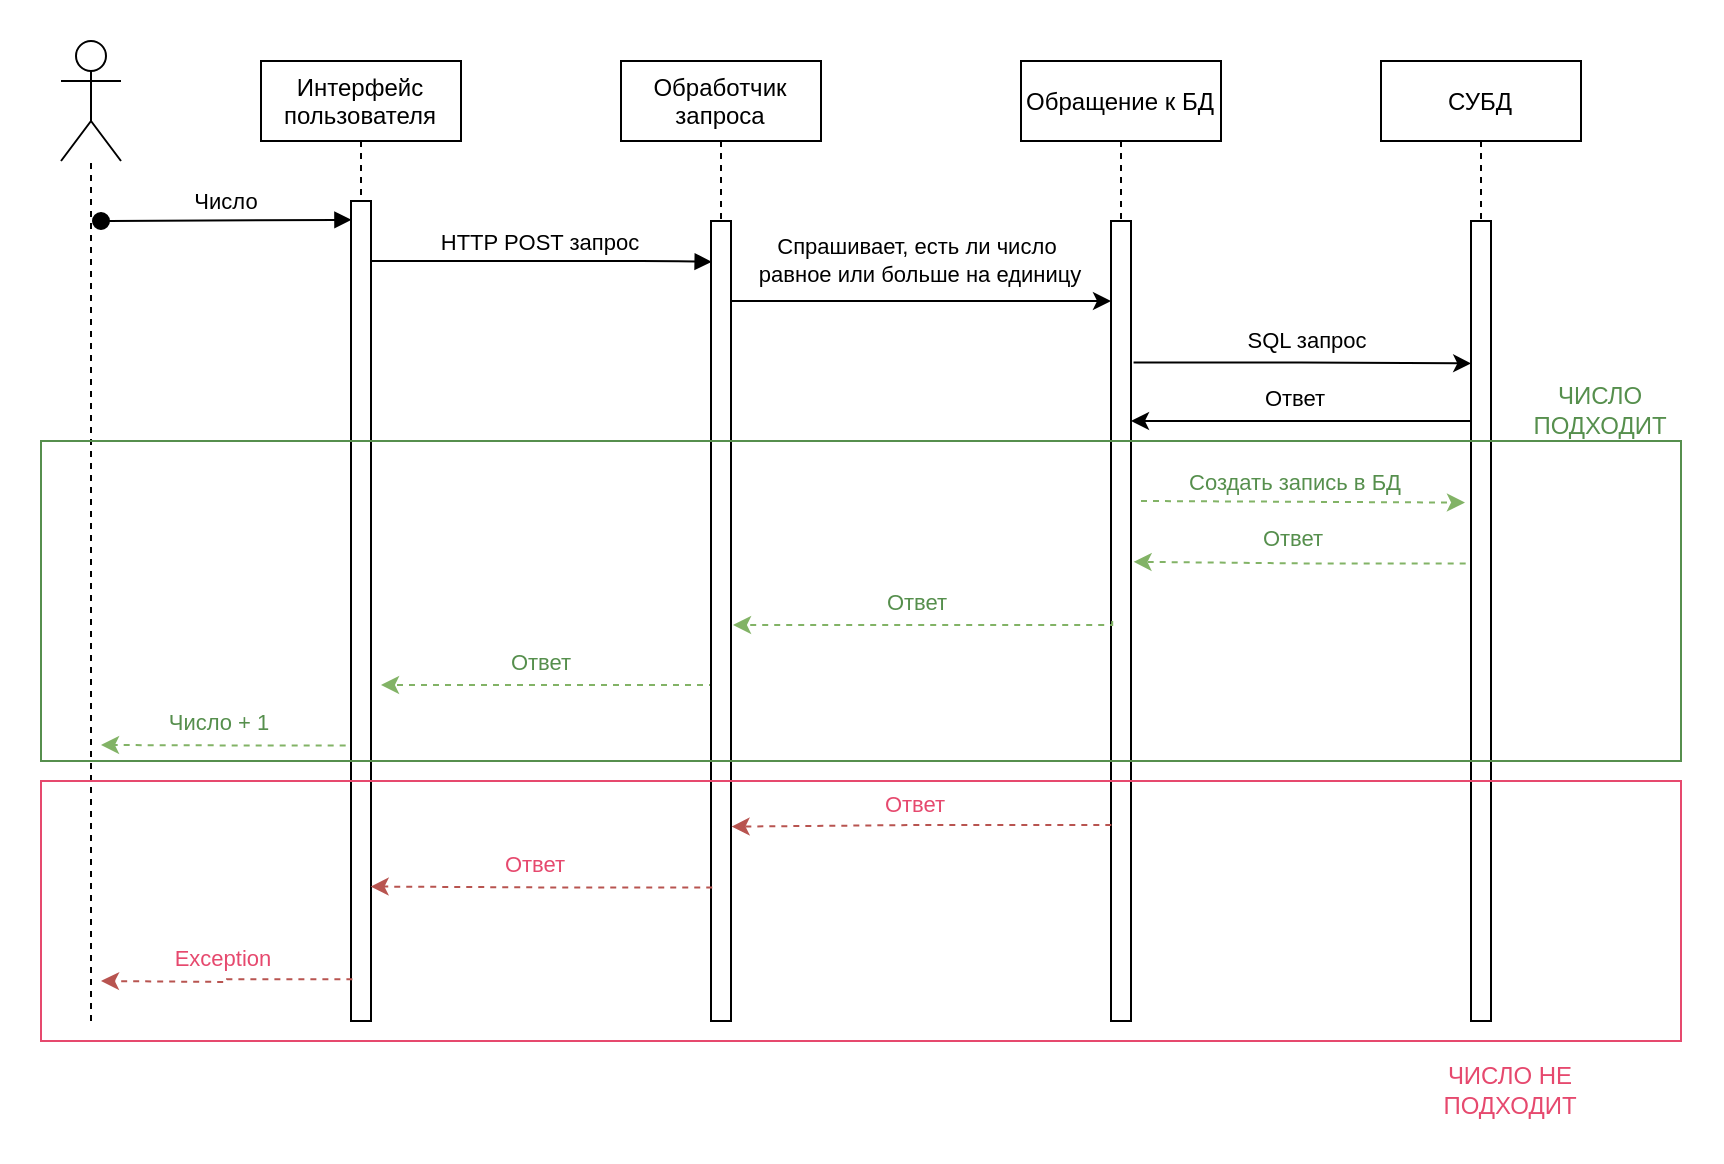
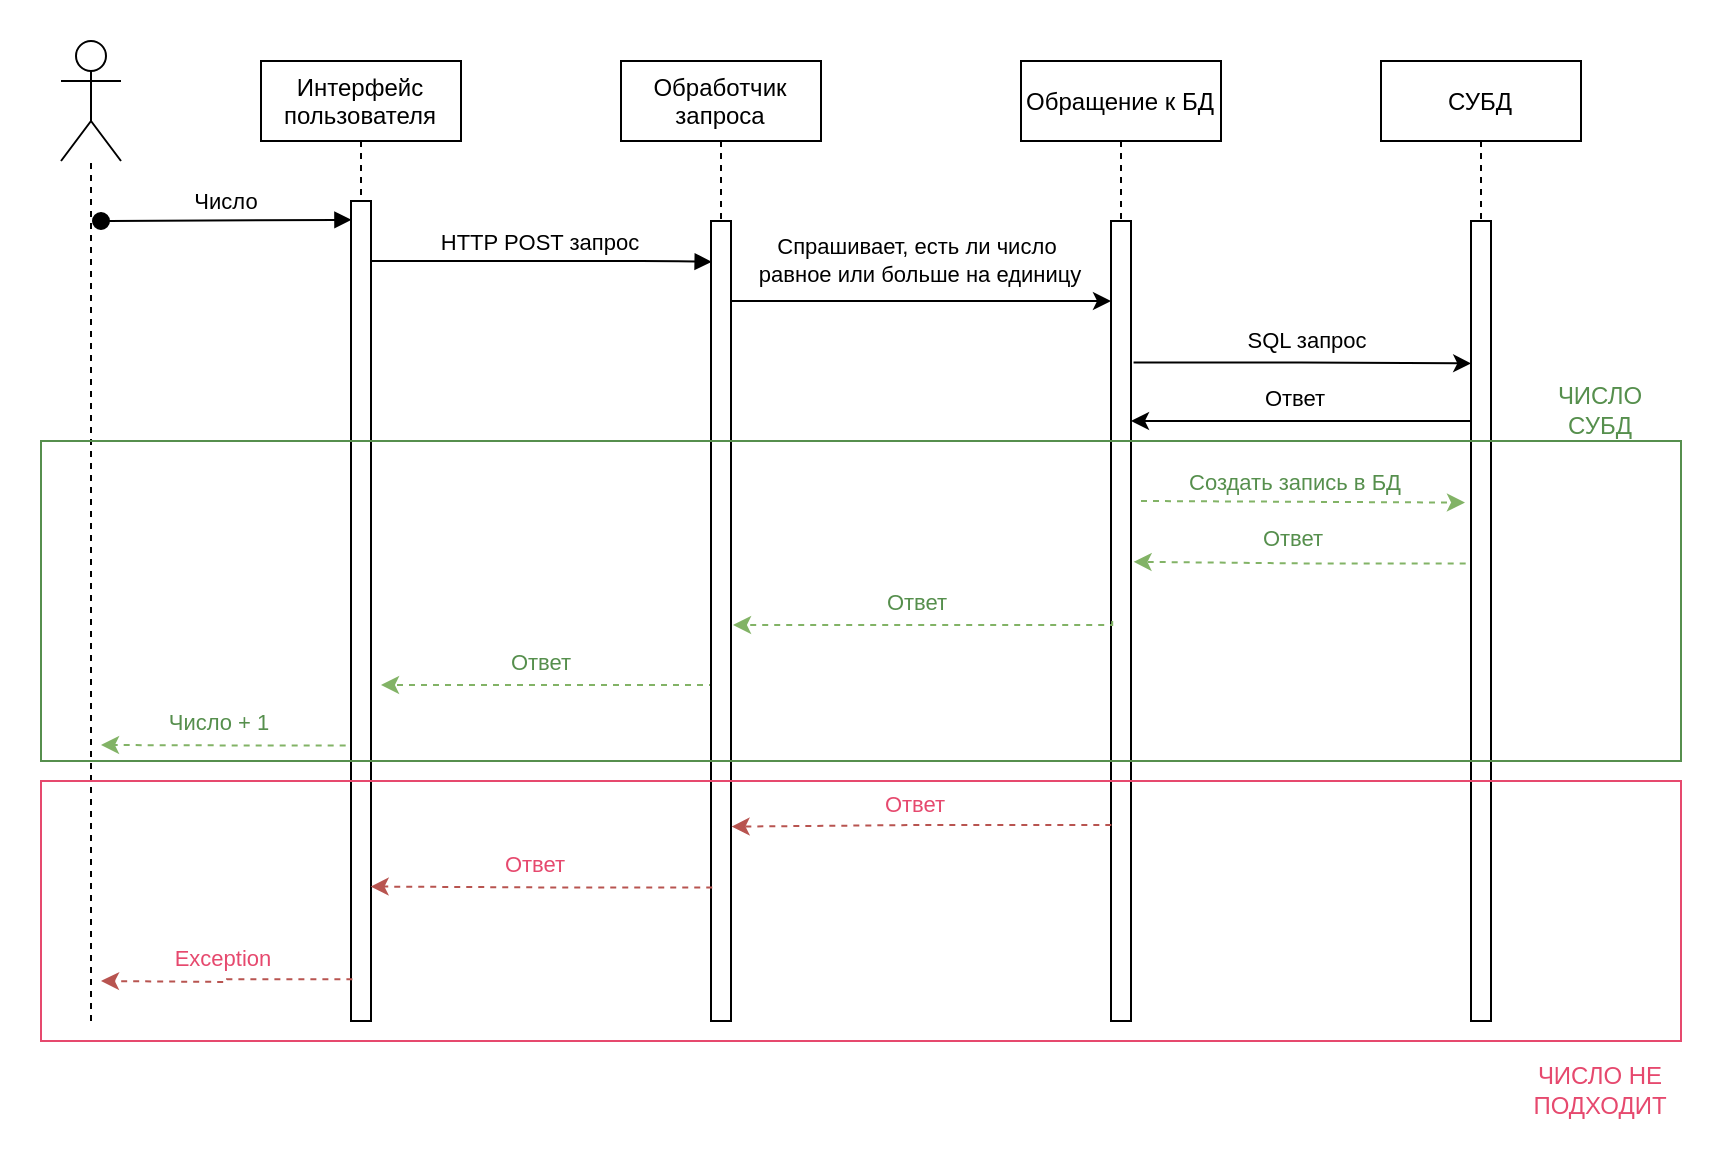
(1601, 411) -> (1601, 411)
(1511, 1091) -> (1601, 1091)
